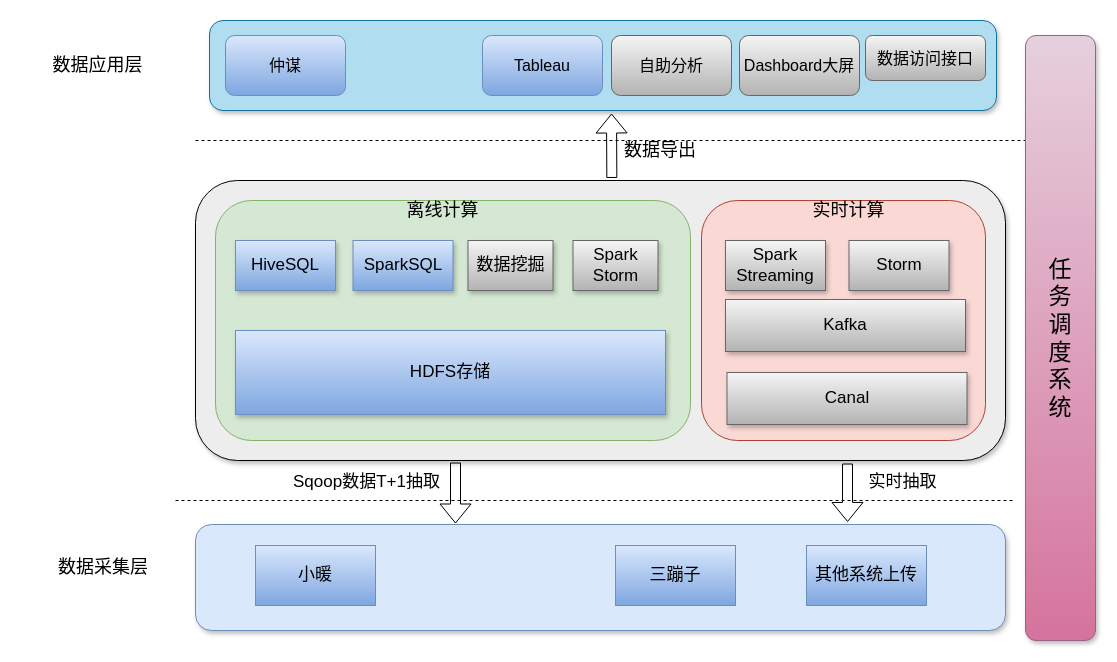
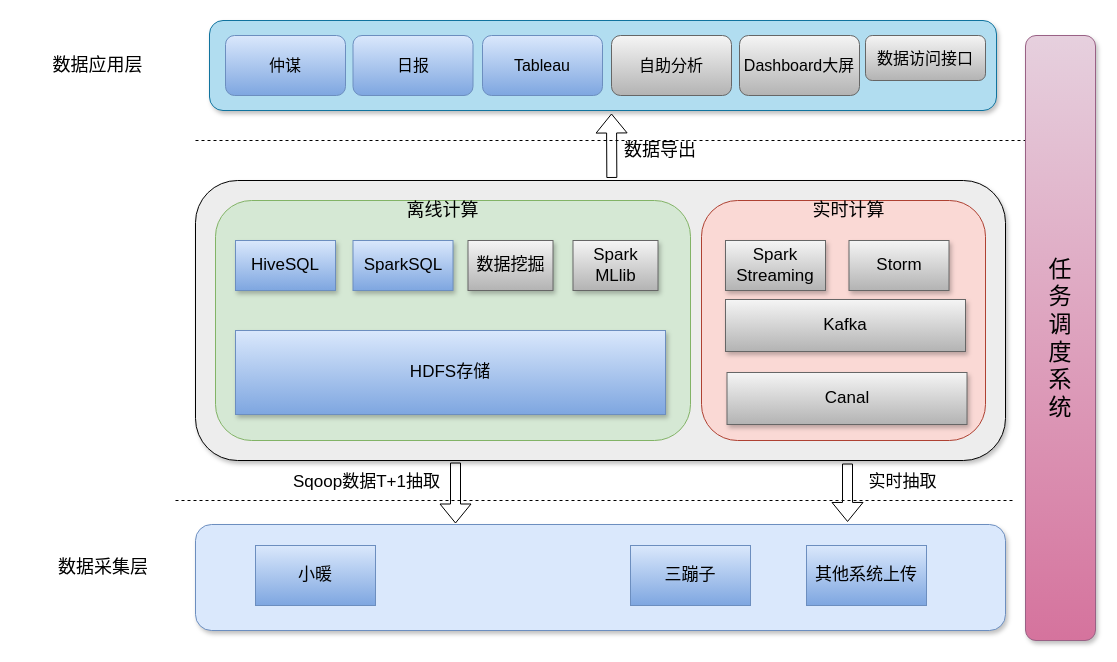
none -> (413, 66)
(616, 266) -> (616, 266)
(676, 576) -> (691, 576)
